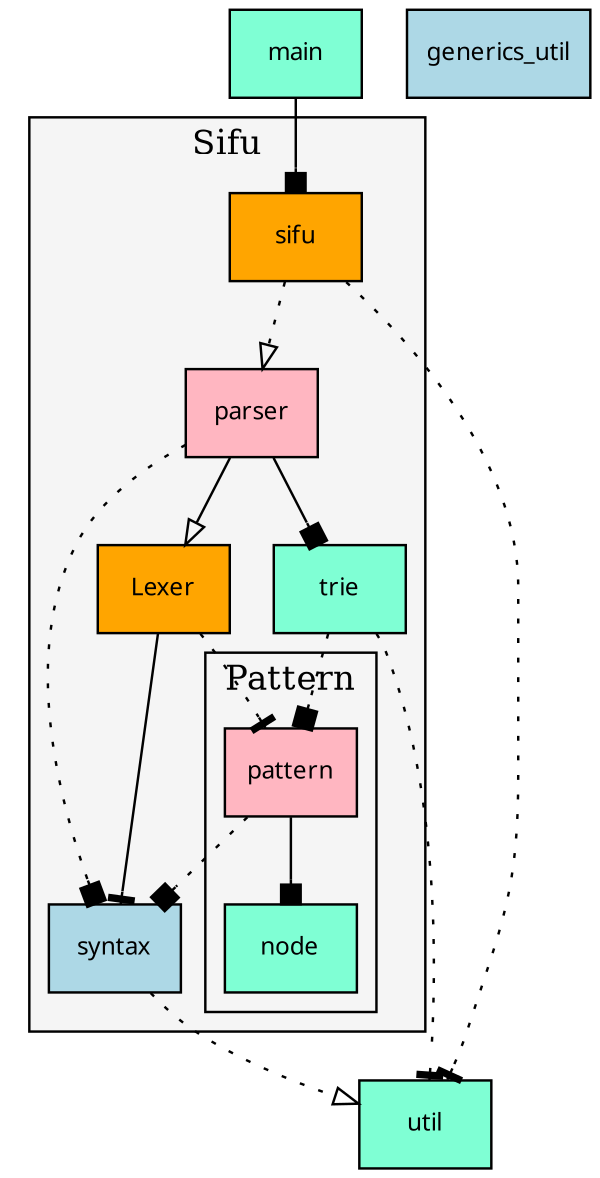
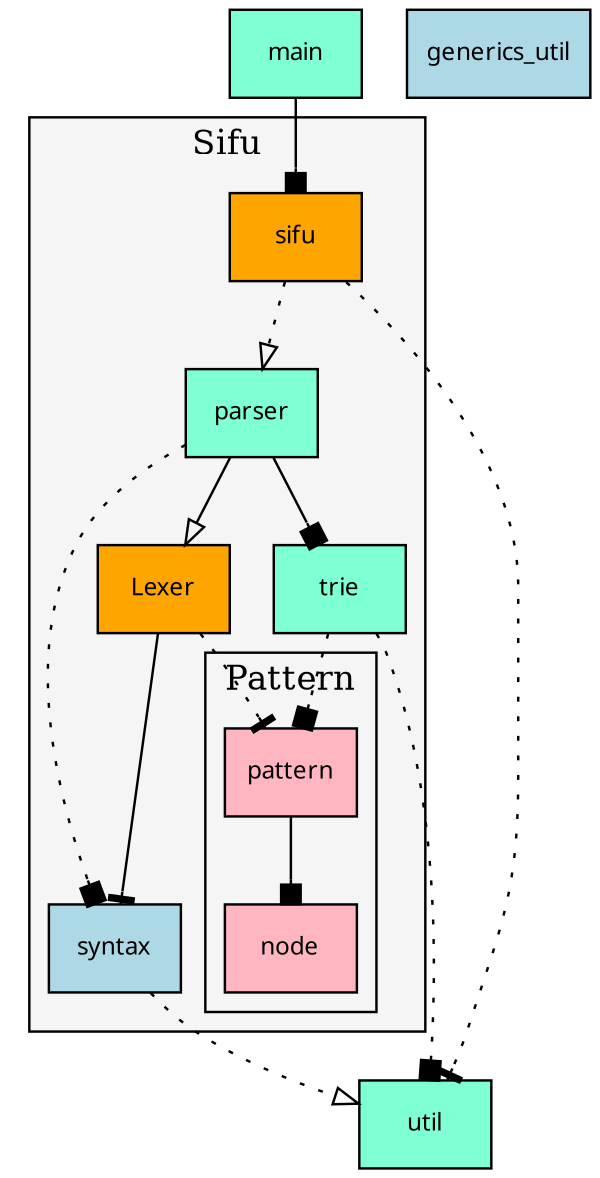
(252, 413) -> (252, 413)
(410, 735) -> (410, 735)
(221, 843) -> none
(291, 948) -> (291, 948)
